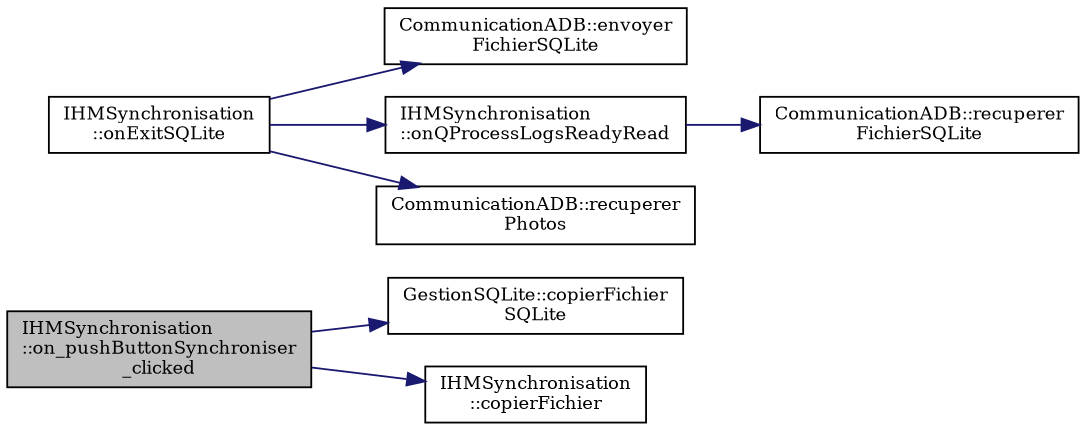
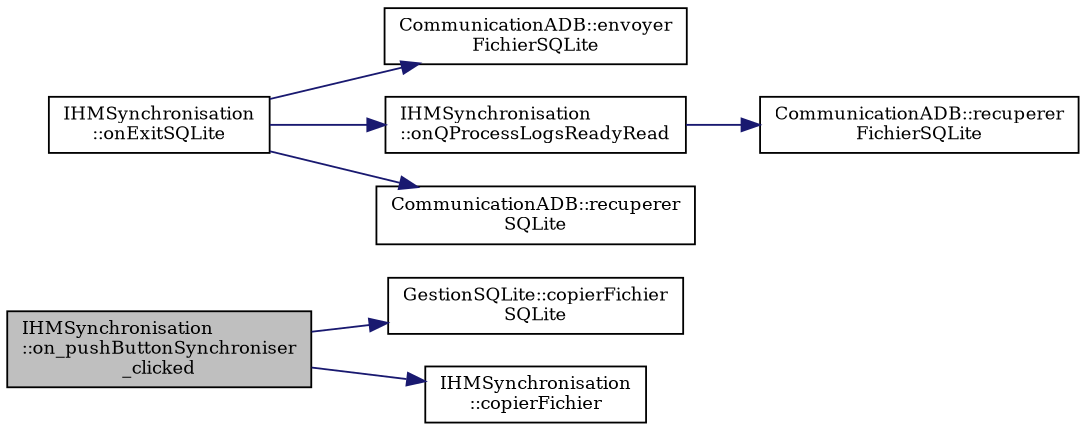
(536, 215) -> (536, 215)
